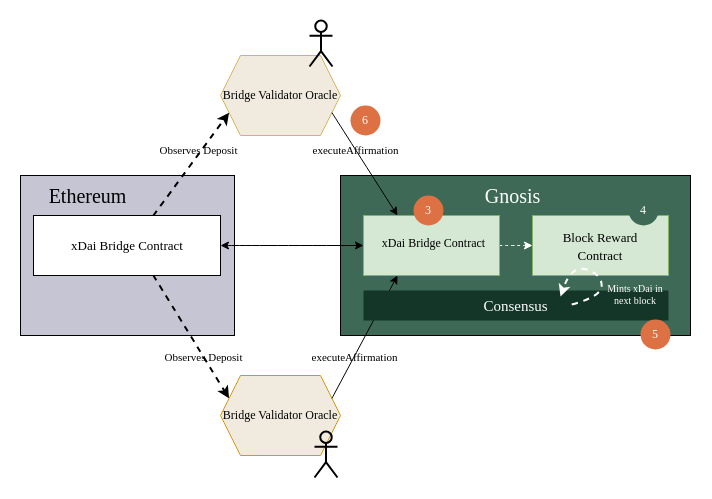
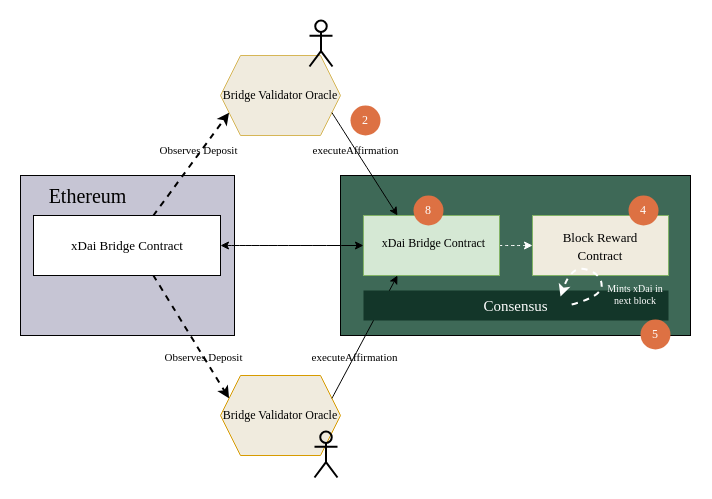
(366, 121) -> (366, 121)
(513, 196) -> none
(429, 211) -> (429, 211)
(644, 211) -> (644, 211)
(601, 246) -> (601, 246)
